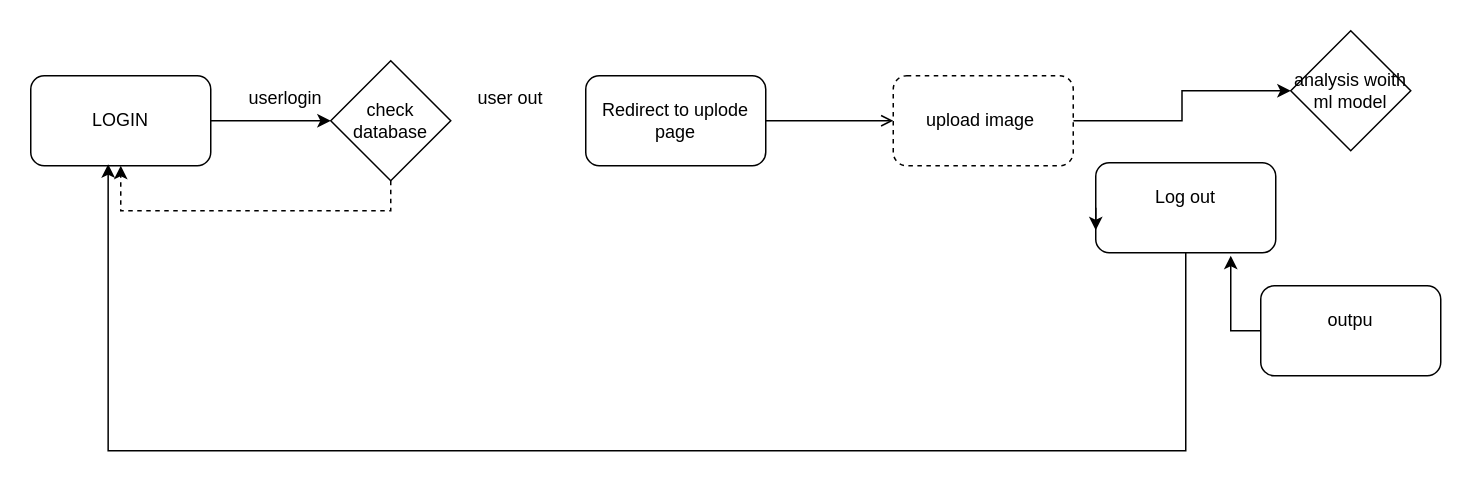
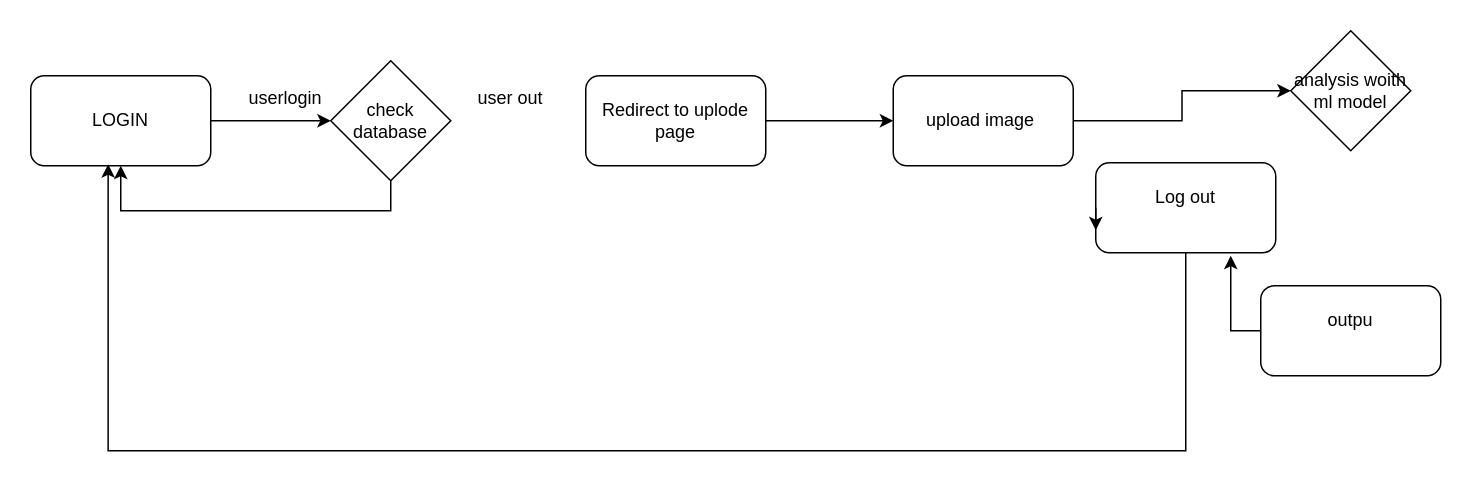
(885, 121) -> (882, 121)
(983, 121) -> (983, 121)
(253, 211) -> (253, 211)
